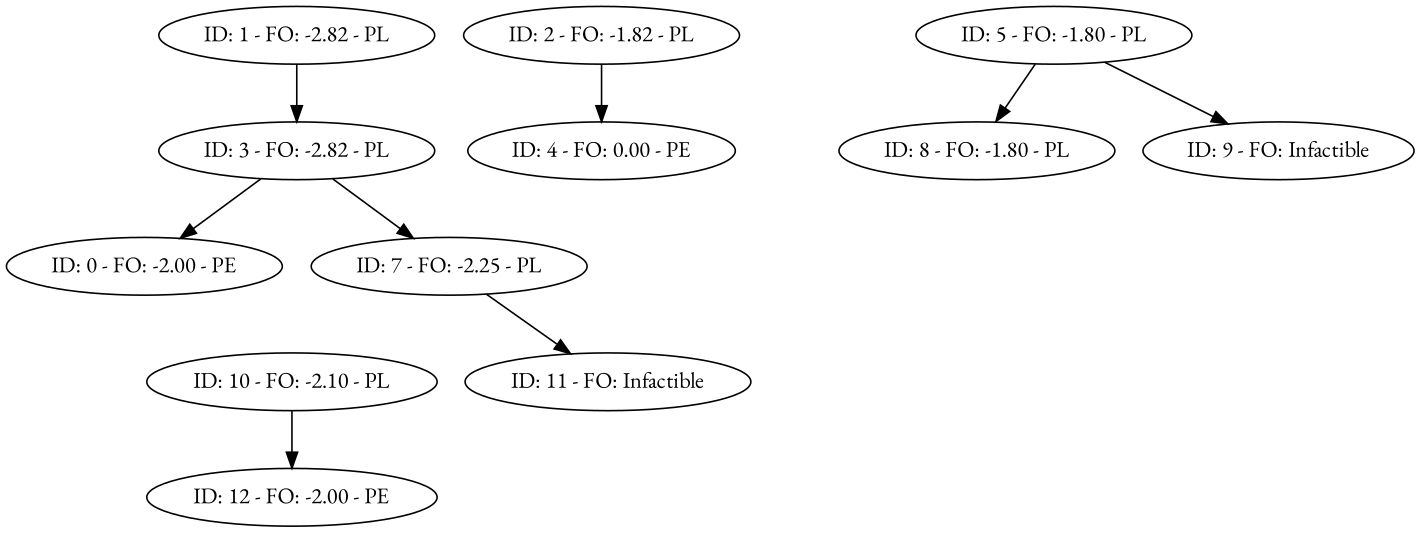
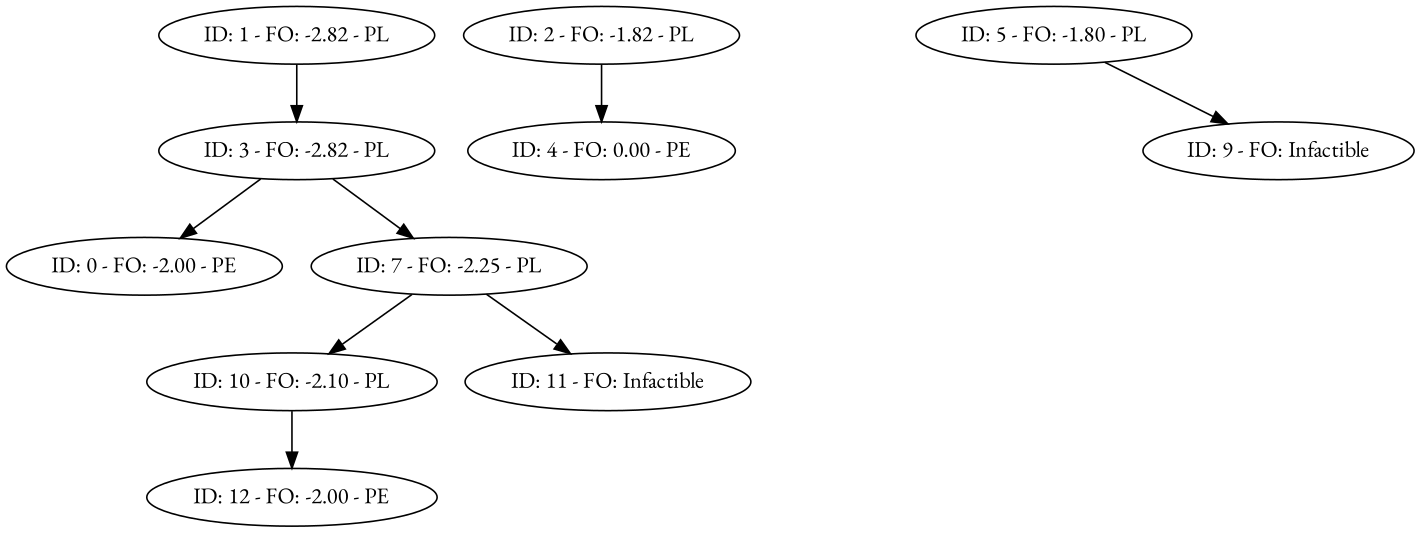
(977, 151) -> none
none -> (377, 319)
